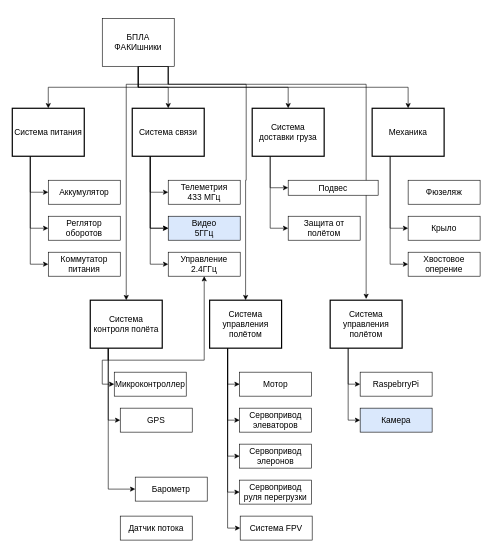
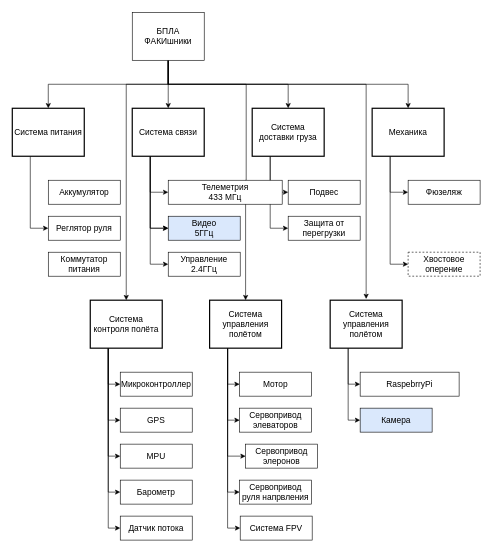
(138, 42) -> (168, 36)
(333, 188) -> (324, 192)
(42, 192) -> none
(204, 192) -> (225, 192)
none -> (402, 192)
(84, 228) -> (84, 228)
(324, 228) -> (324, 228)
(402, 228) -> none
(444, 228) -> none
(30, 263) -> none
(444, 264) -> (444, 264)
(204, 281) -> (110, 528)
(150, 384) -> (156, 384)
(396, 384) -> (410, 384)
none -> (114, 456)
none -> (156, 456)
(276, 456) -> (282, 456)
(171, 489) -> (156, 492)
(276, 492) -> (276, 492)
